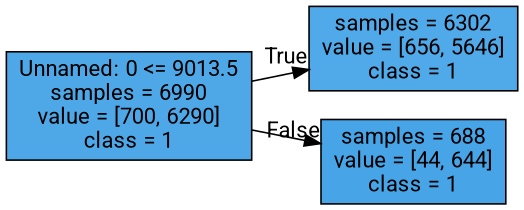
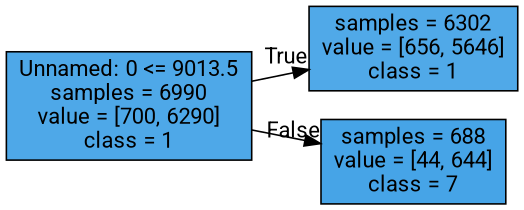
(413, 162) -> (413, 162)
